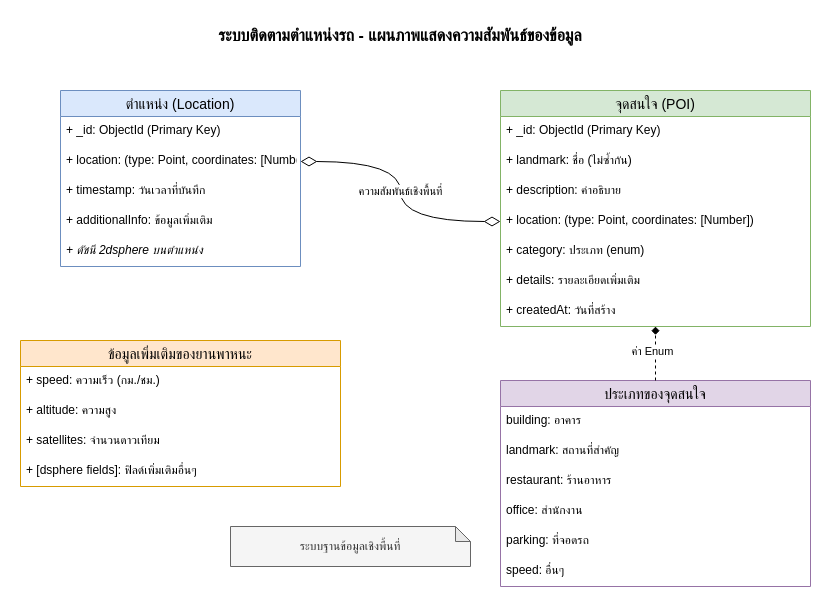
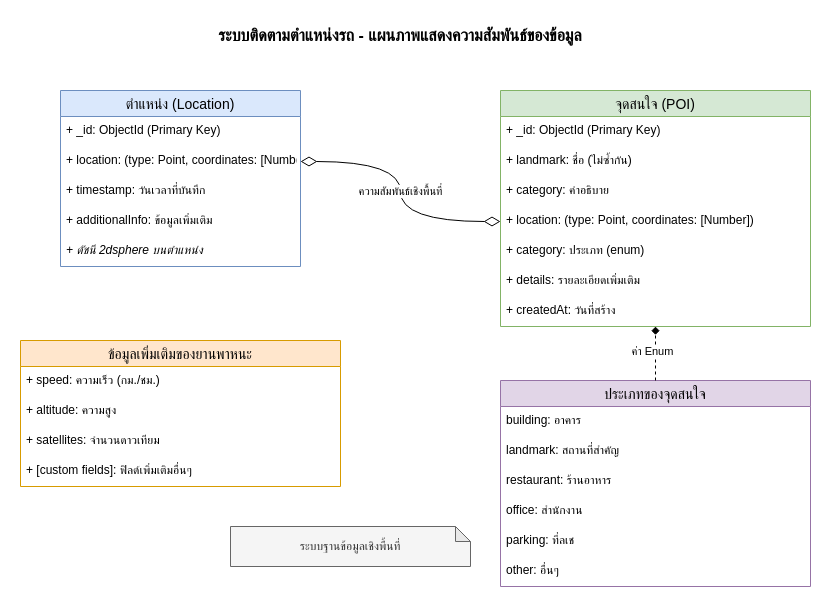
(575, 190) -> (569, 190)
(148, 470) -> (144, 470)
(558, 540) -> (552, 540)
(543, 570) -> (543, 570)
